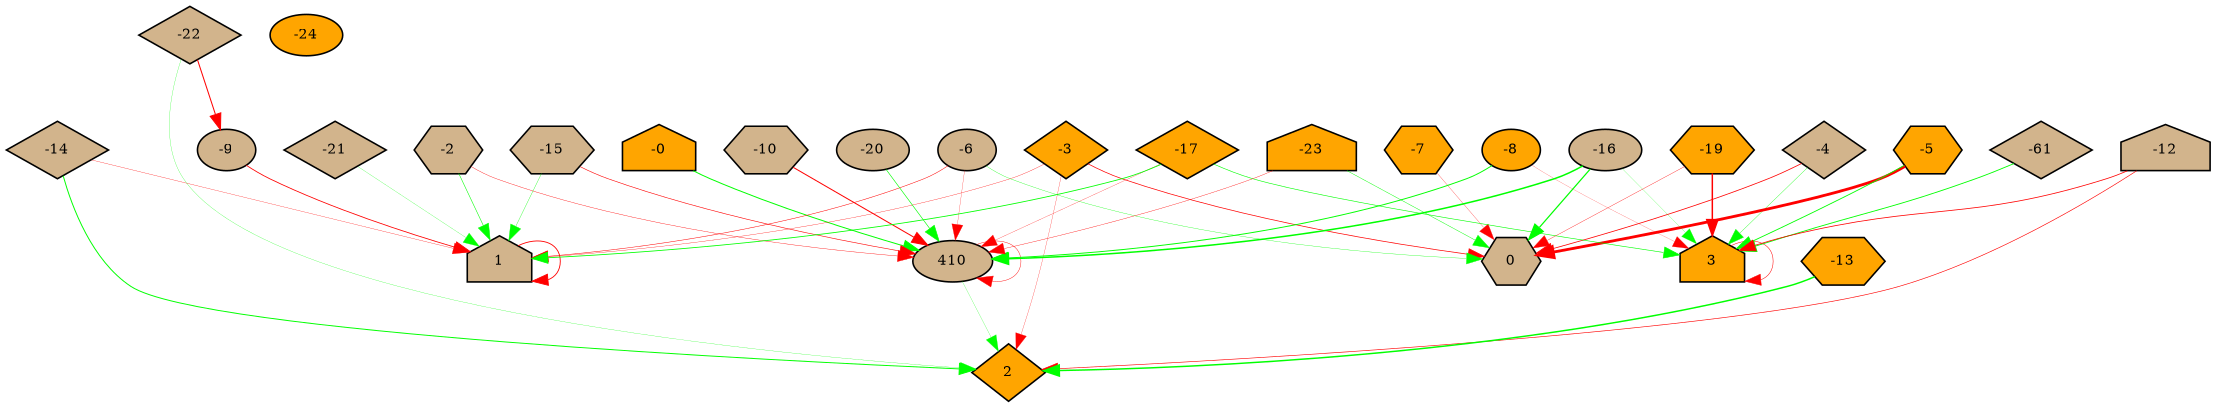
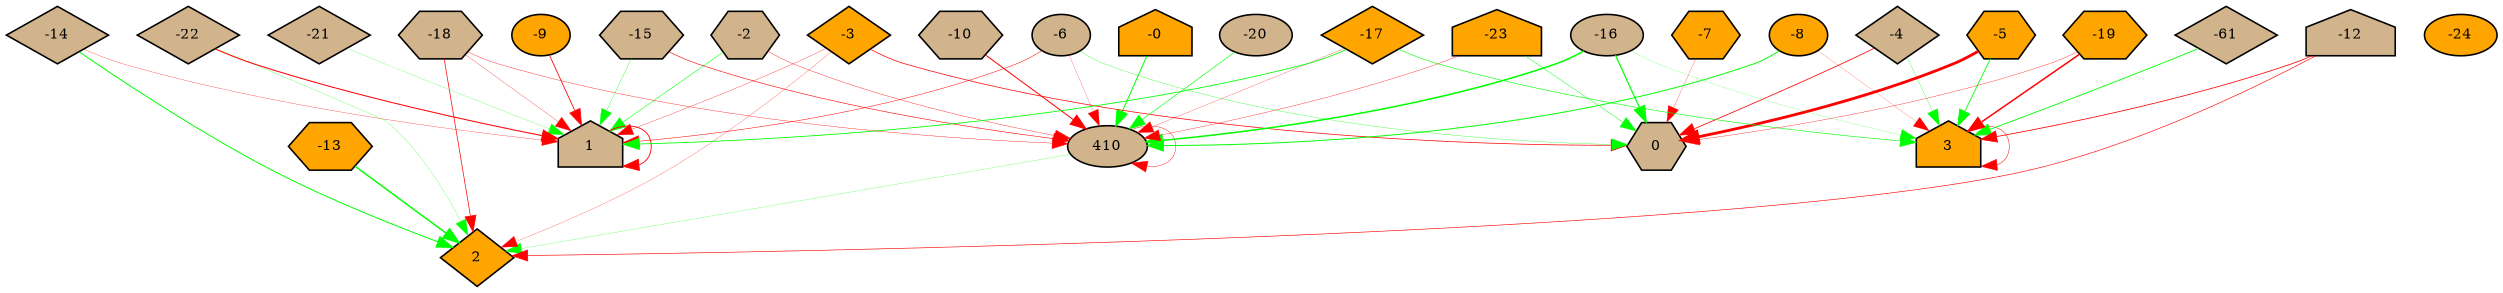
none -> (440, 35)
(206, 87) -> (377, 99)
(227, 150) -> (541, 35)
